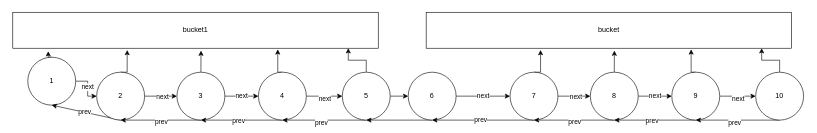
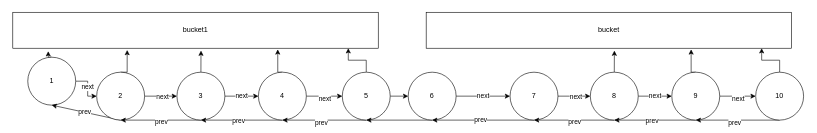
(541, 65) -> none
